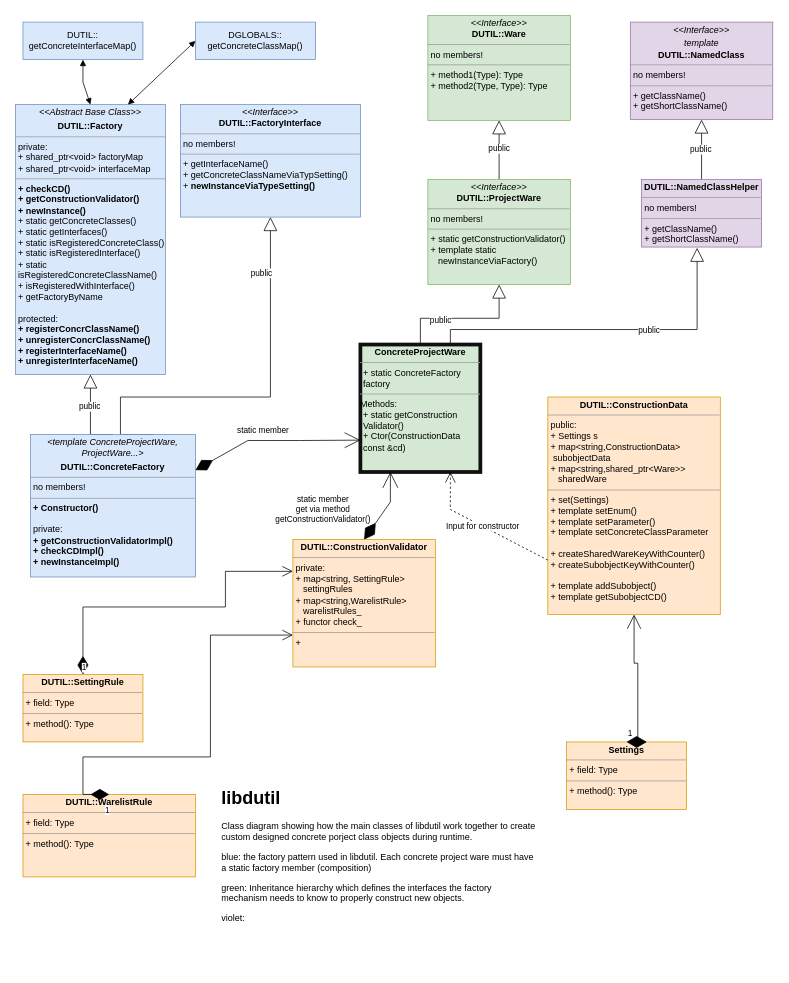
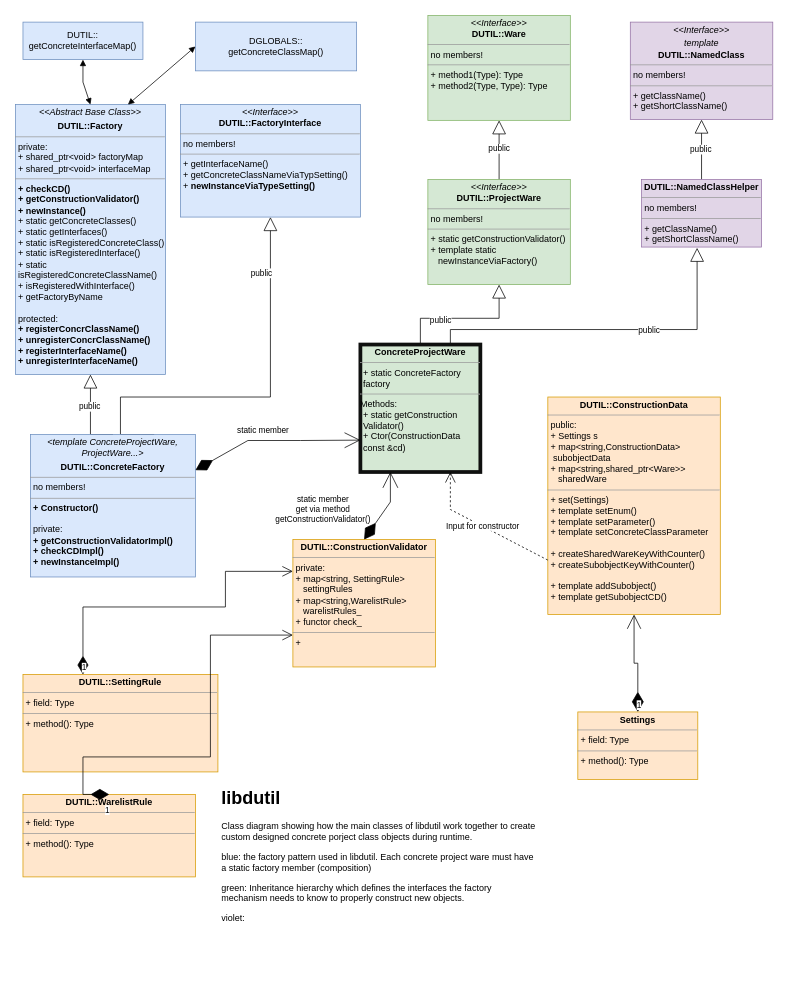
(255, 41) -> (276, 47)
(83, 708) -> (120, 723)
(627, 776) -> (638, 746)
